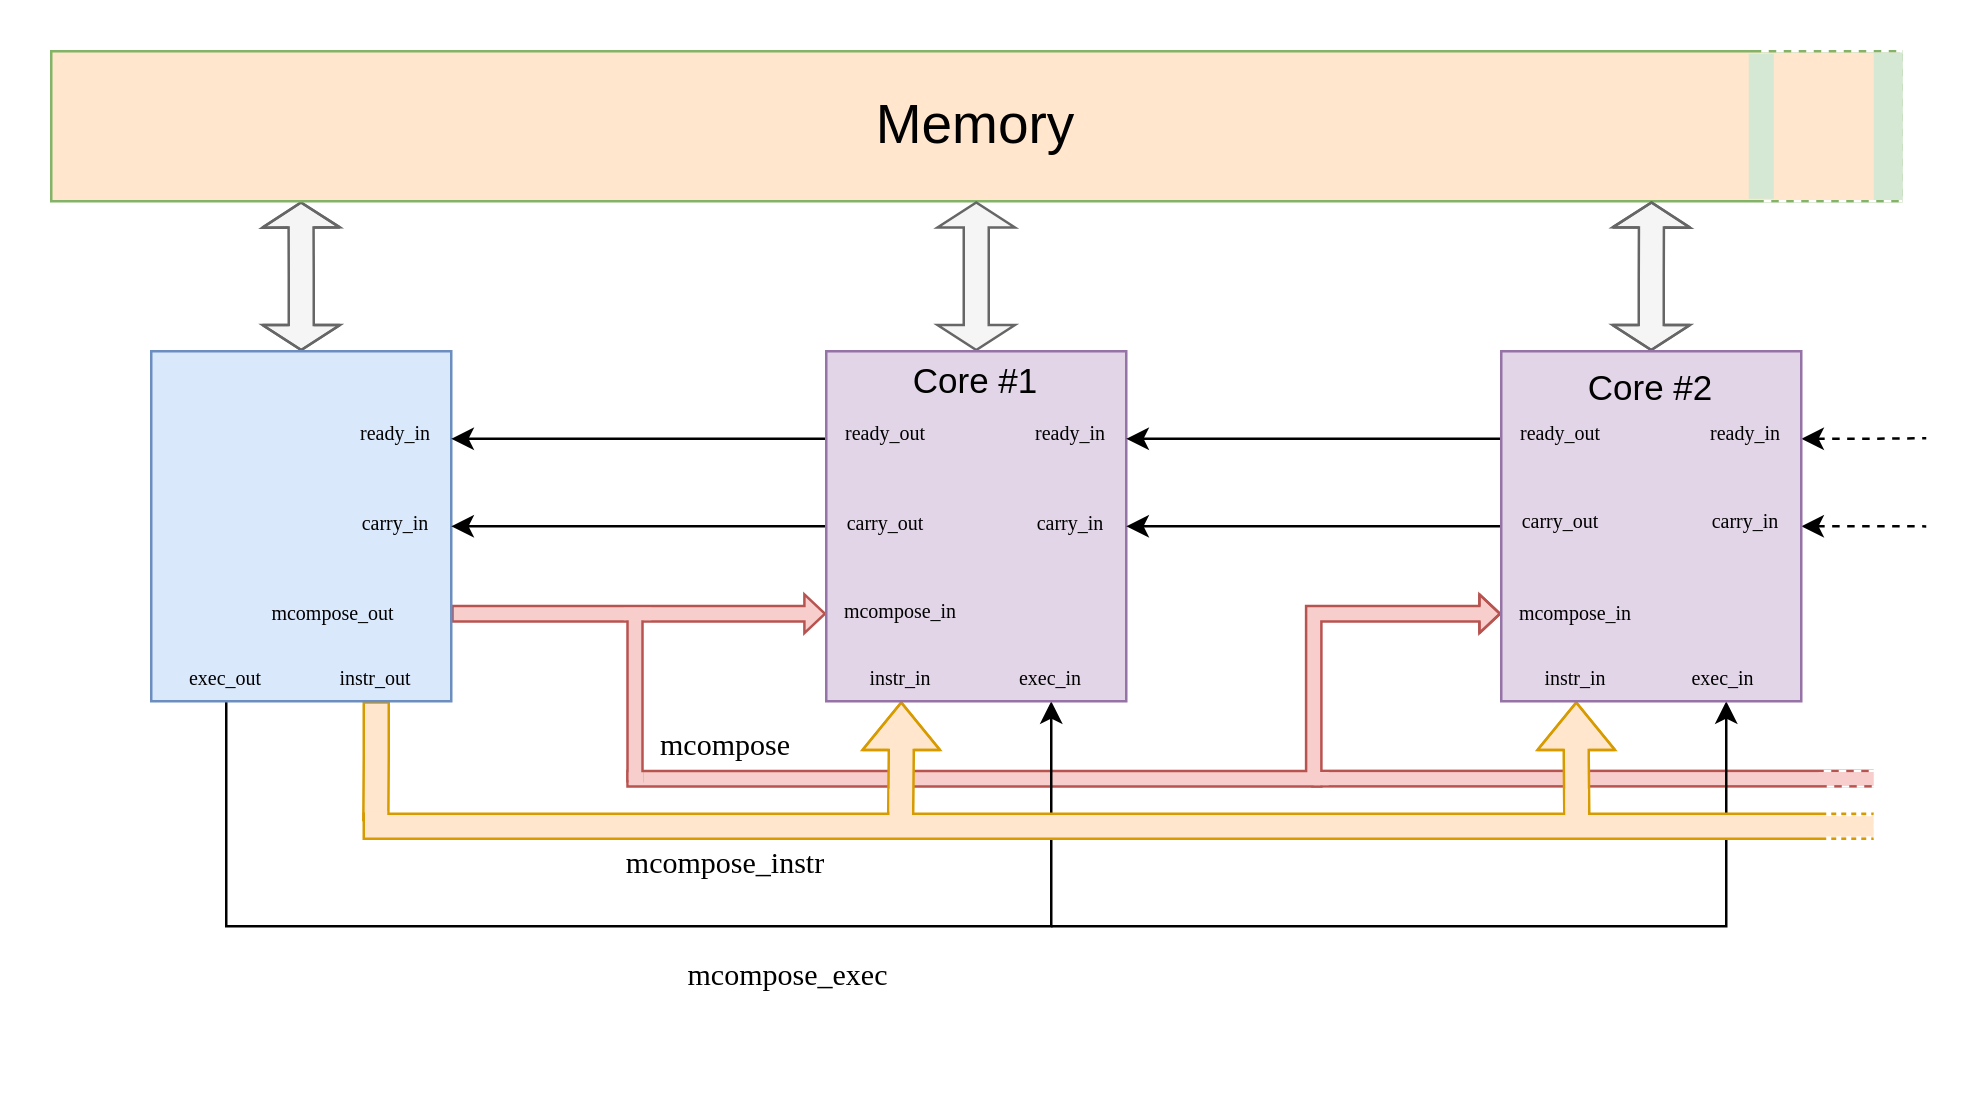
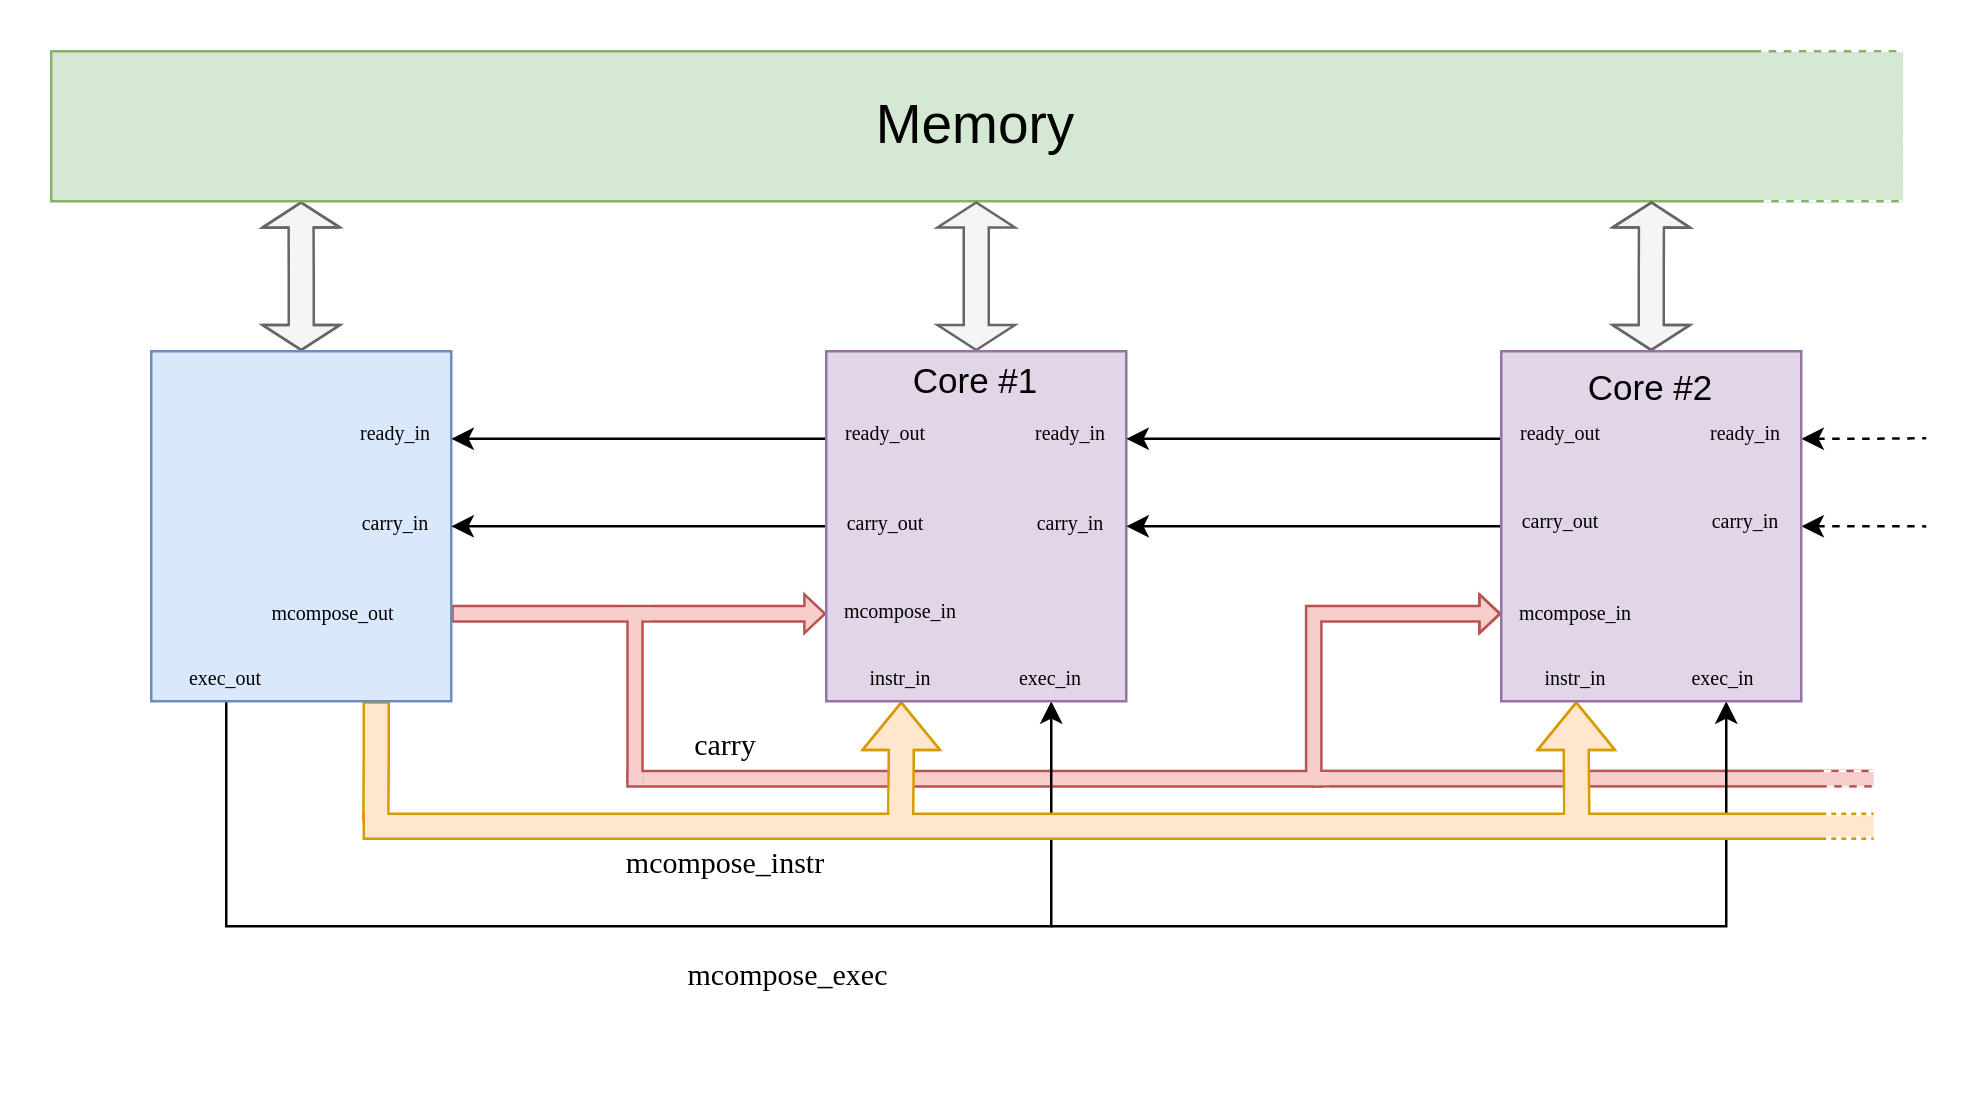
(976, 126) -> (976, 126)
(376, 676) -> none
(726, 746) -> (726, 746)
